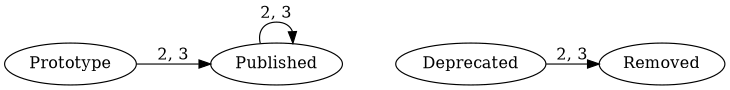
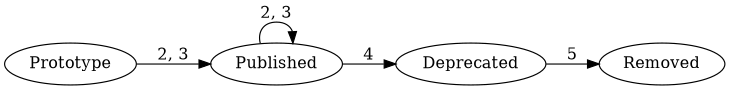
(572, 55) -> (572, 55)
none -> (363, 64)
